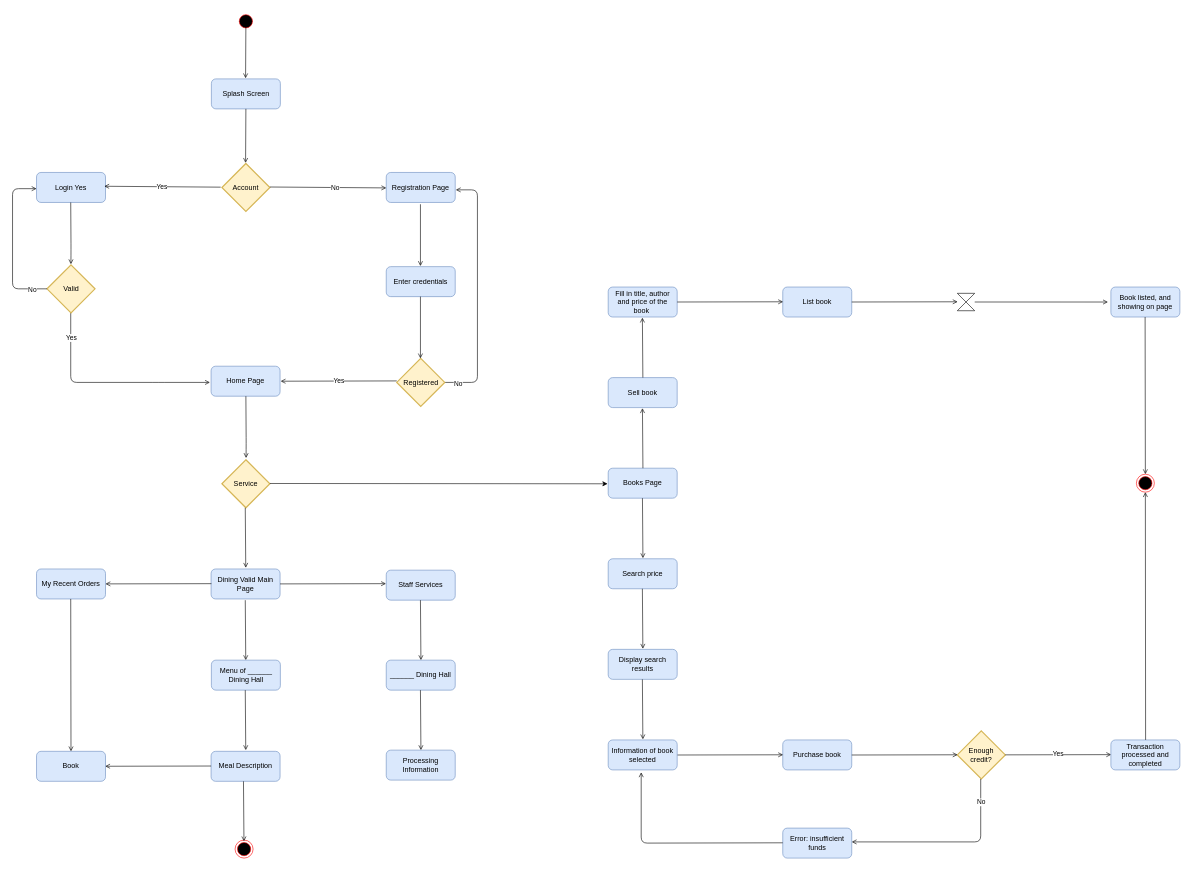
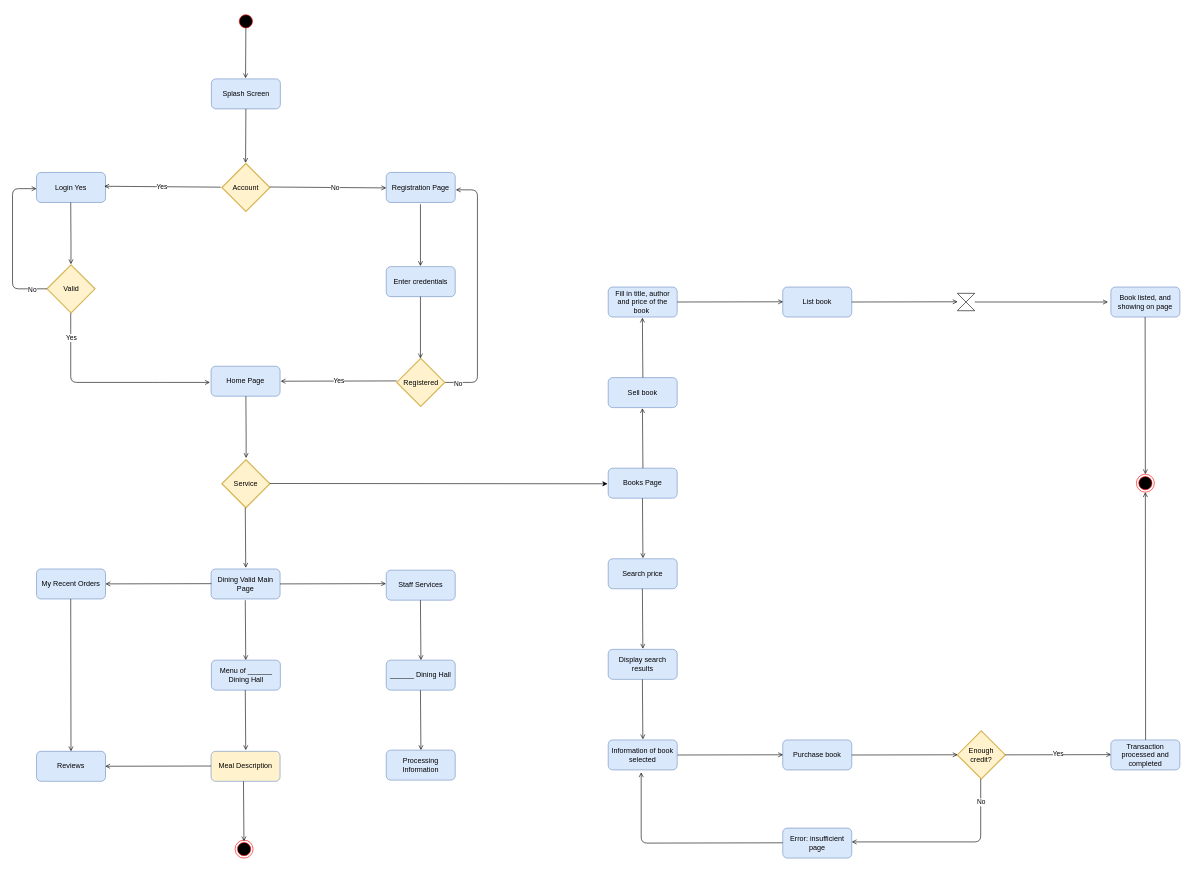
(71, 767) -> (71, 767)
(245, 767) -> (245, 767)
(817, 843) -> (817, 843)
